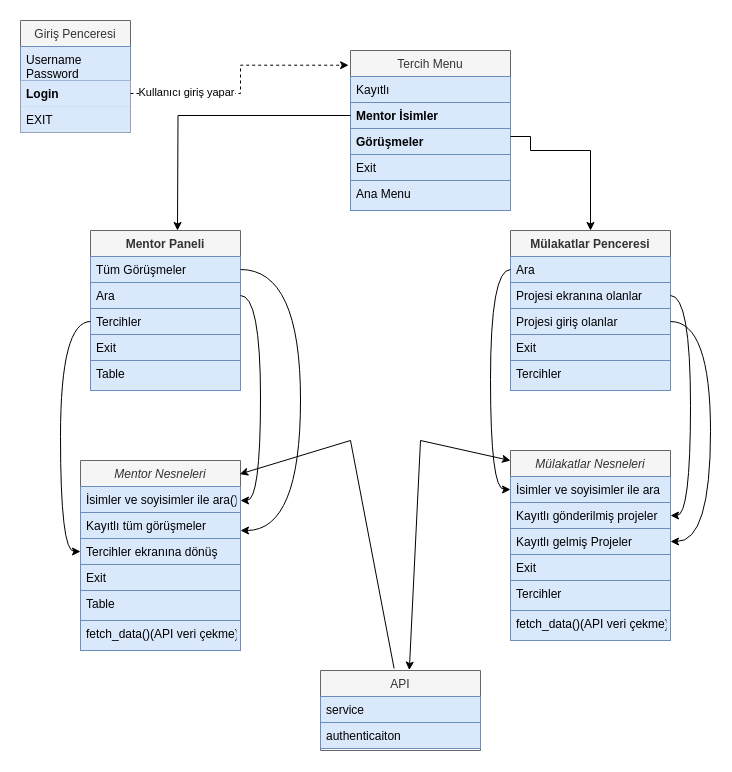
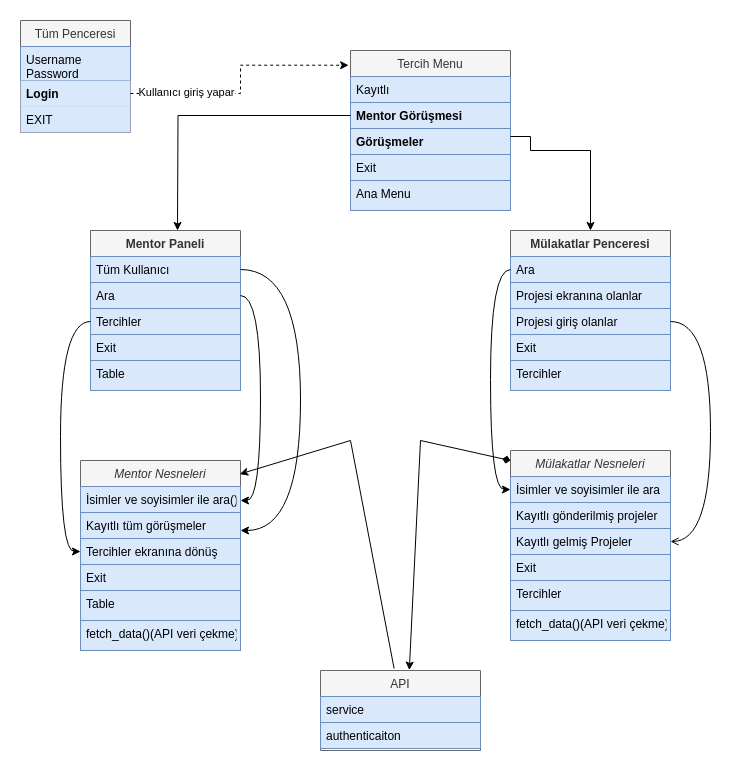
(75, 34) -> (75, 34)
(398, 116) -> (407, 116)
(140, 270) -> (135, 270)
(690, 404) -> none
(502, 459) -> (502, 459)
(698, 524) -> (696, 525)
